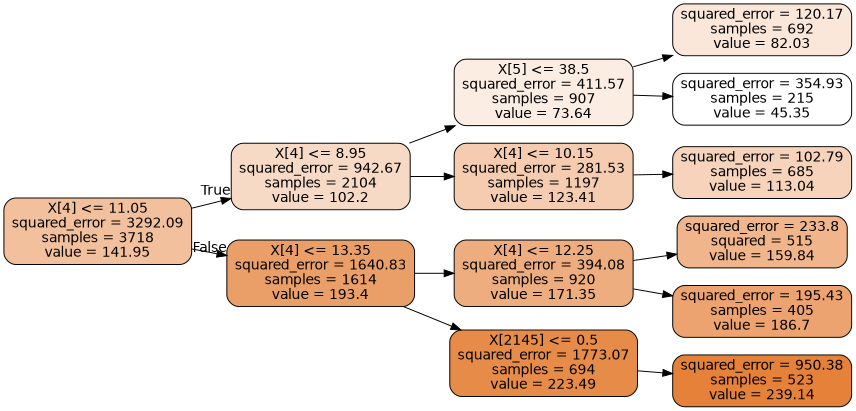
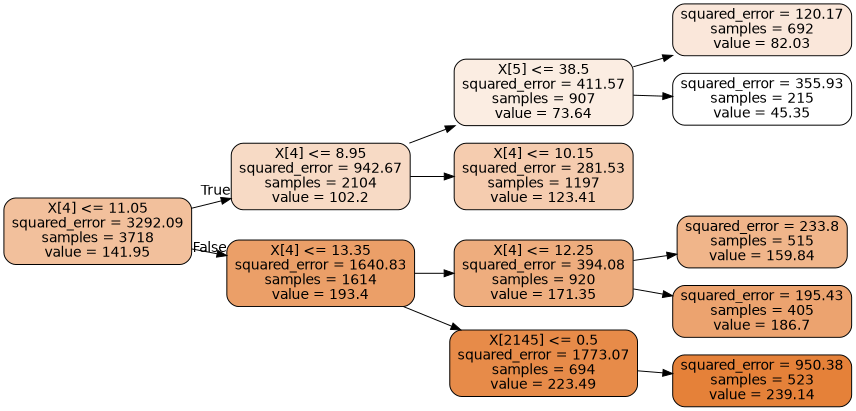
(762, 99) -> (762, 99)
(762, 173) -> none
(762, 242) -> (762, 242)
